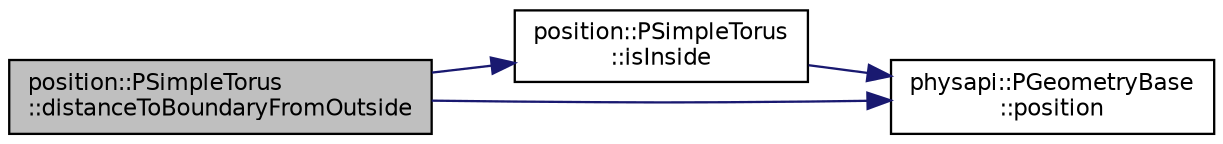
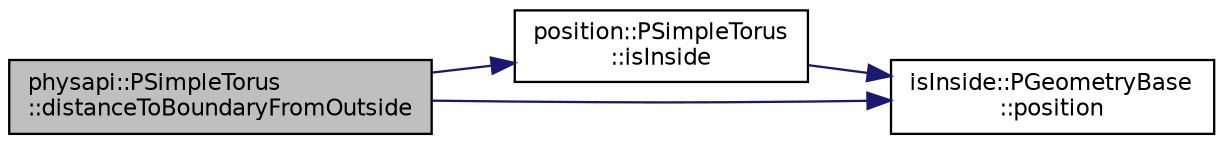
(220, 97) -> (220, 97)
(1053, 97) -> (1053, 97)
